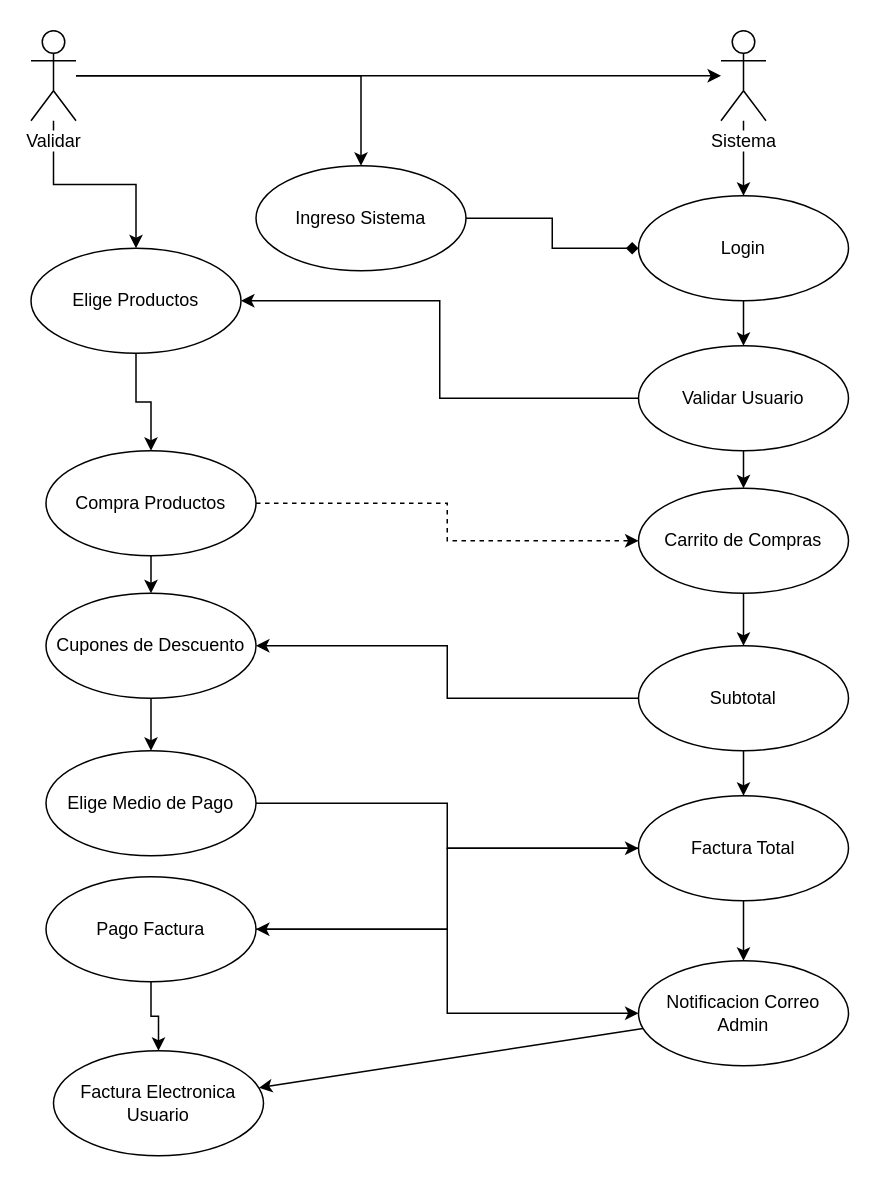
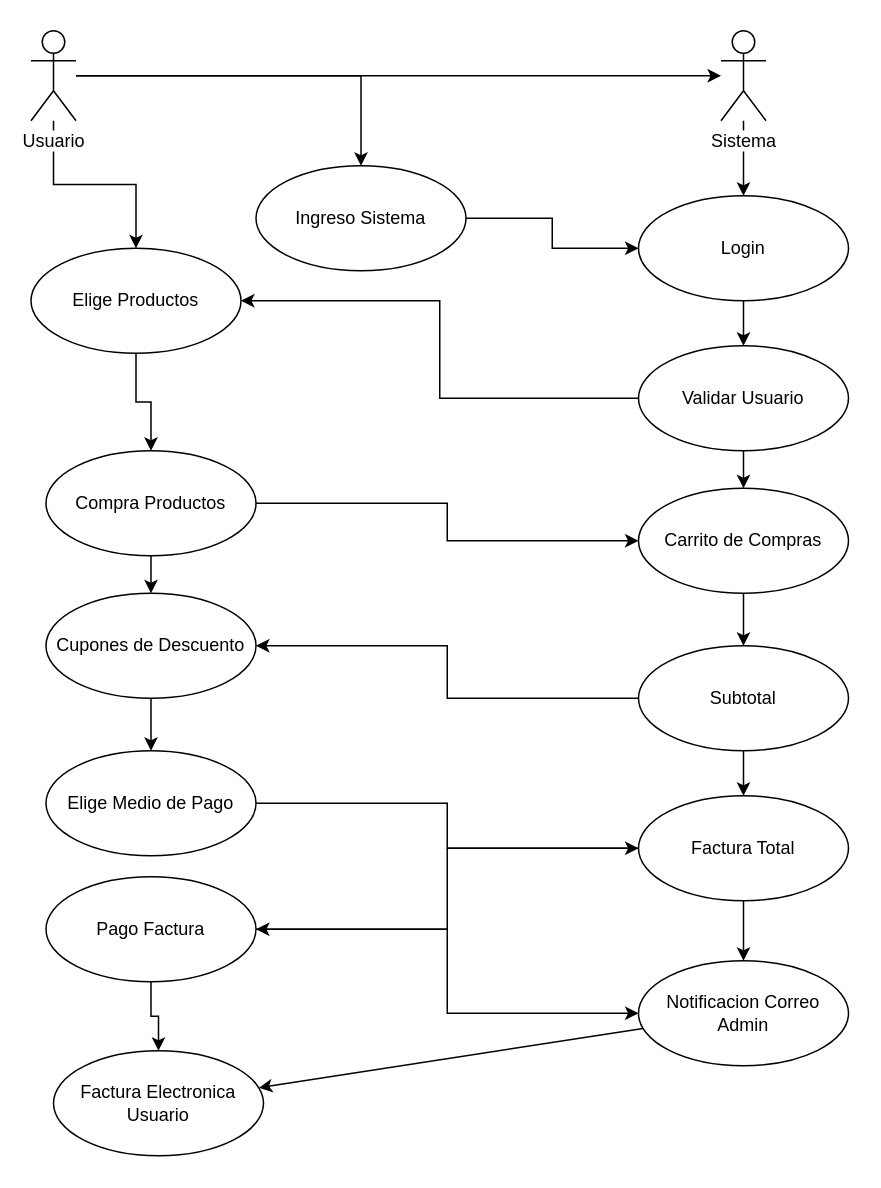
(54, 142) -> (54, 142)
(626, 248) -> (627, 248)
(447, 515) -> (447, 515)
